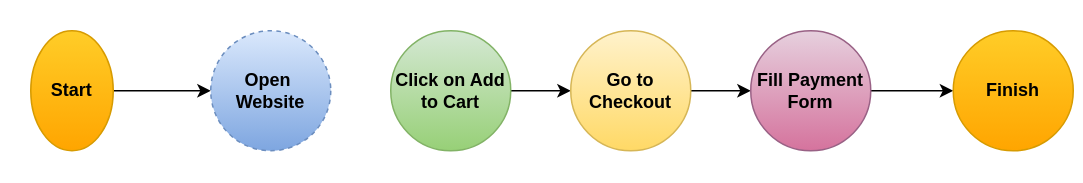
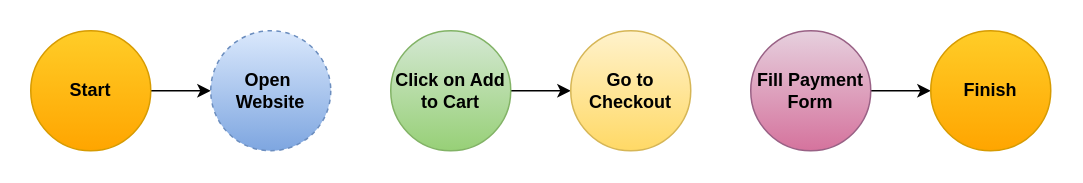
(72, 91) -> (91, 91)
(716, 91) -> none
(1013, 91) -> (991, 91)
